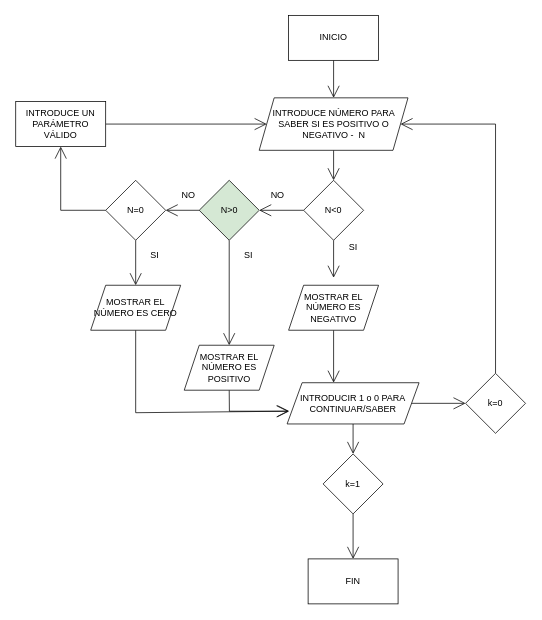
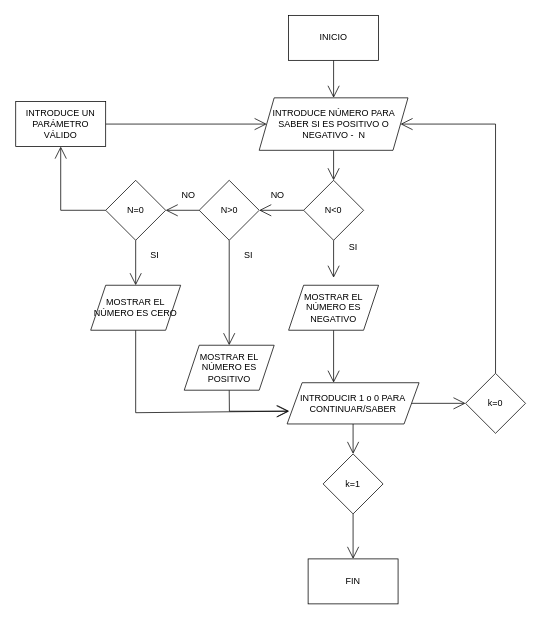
(229, 210) -> (229, 210)
